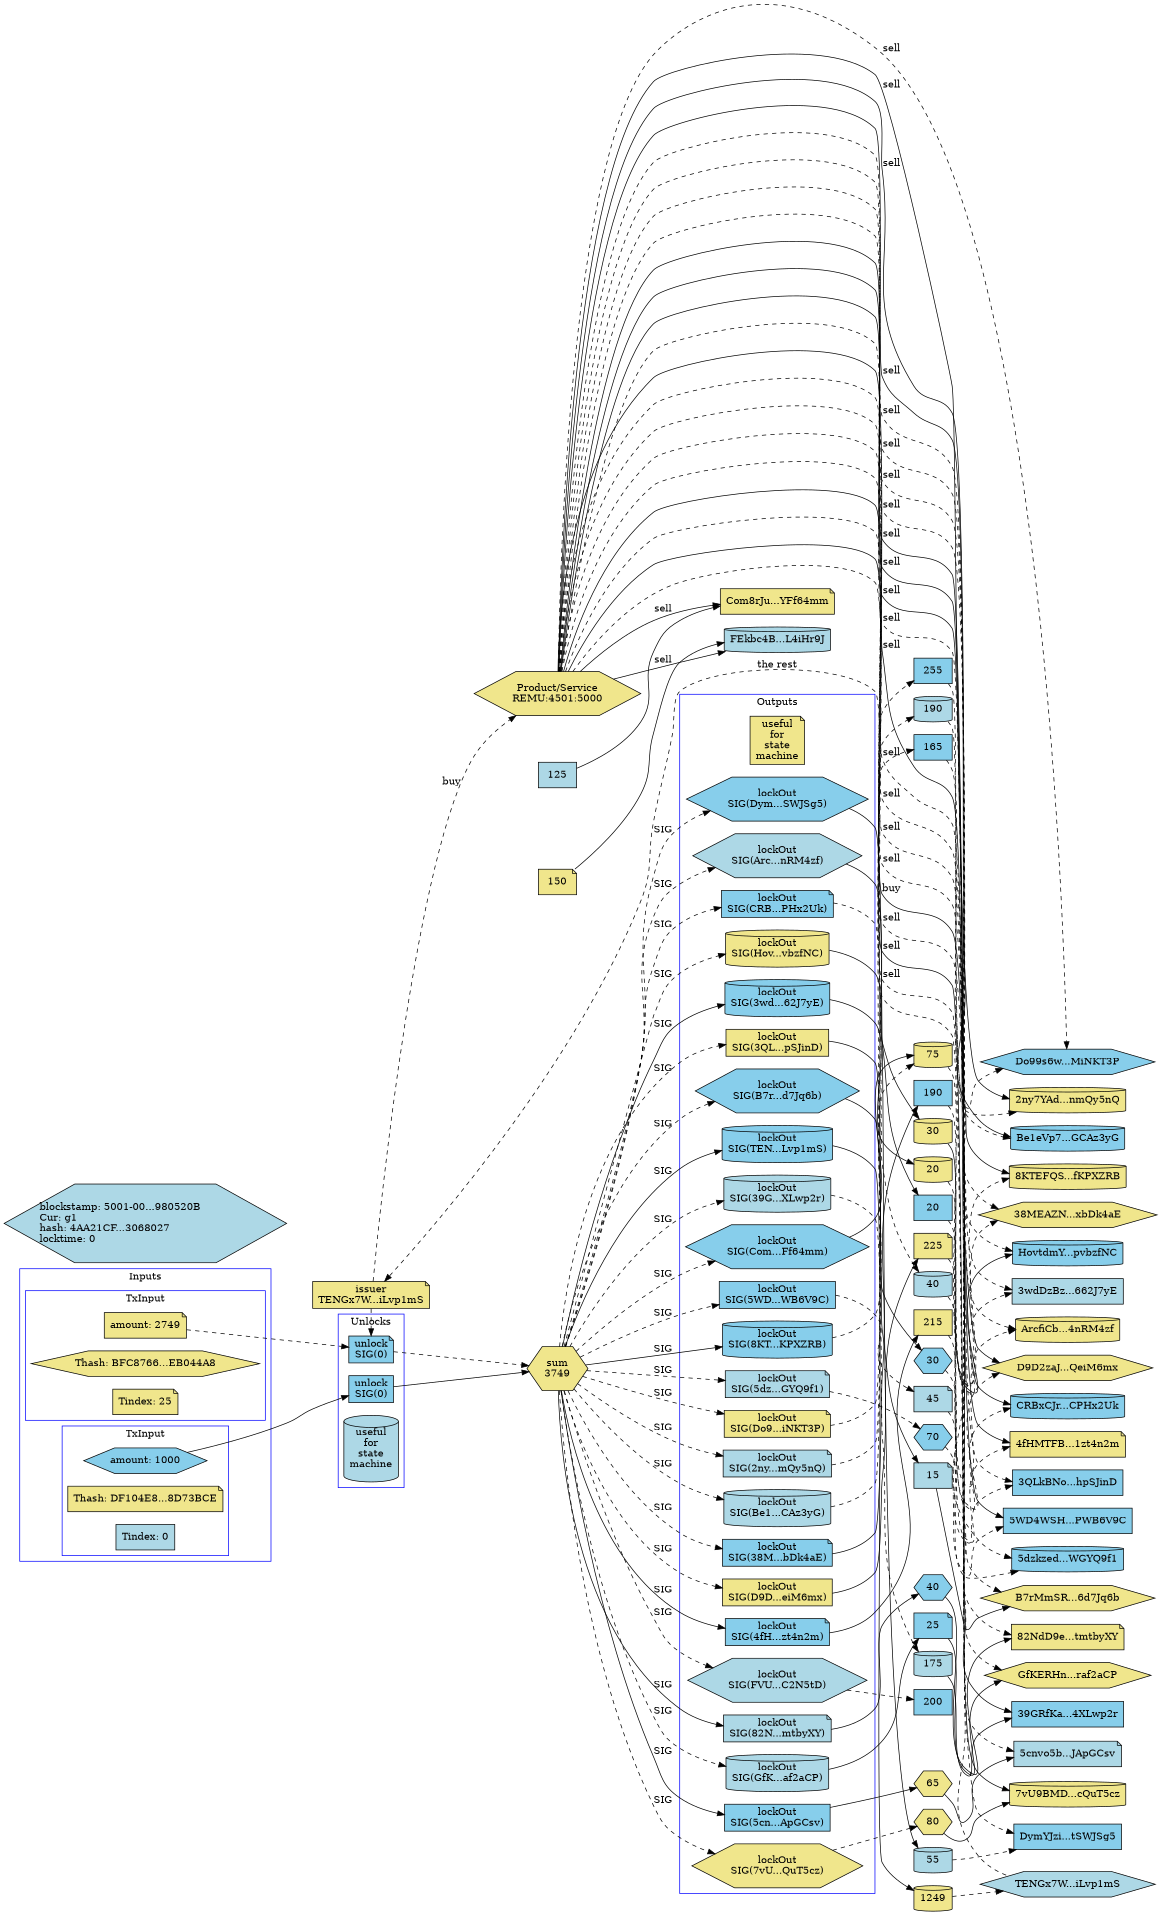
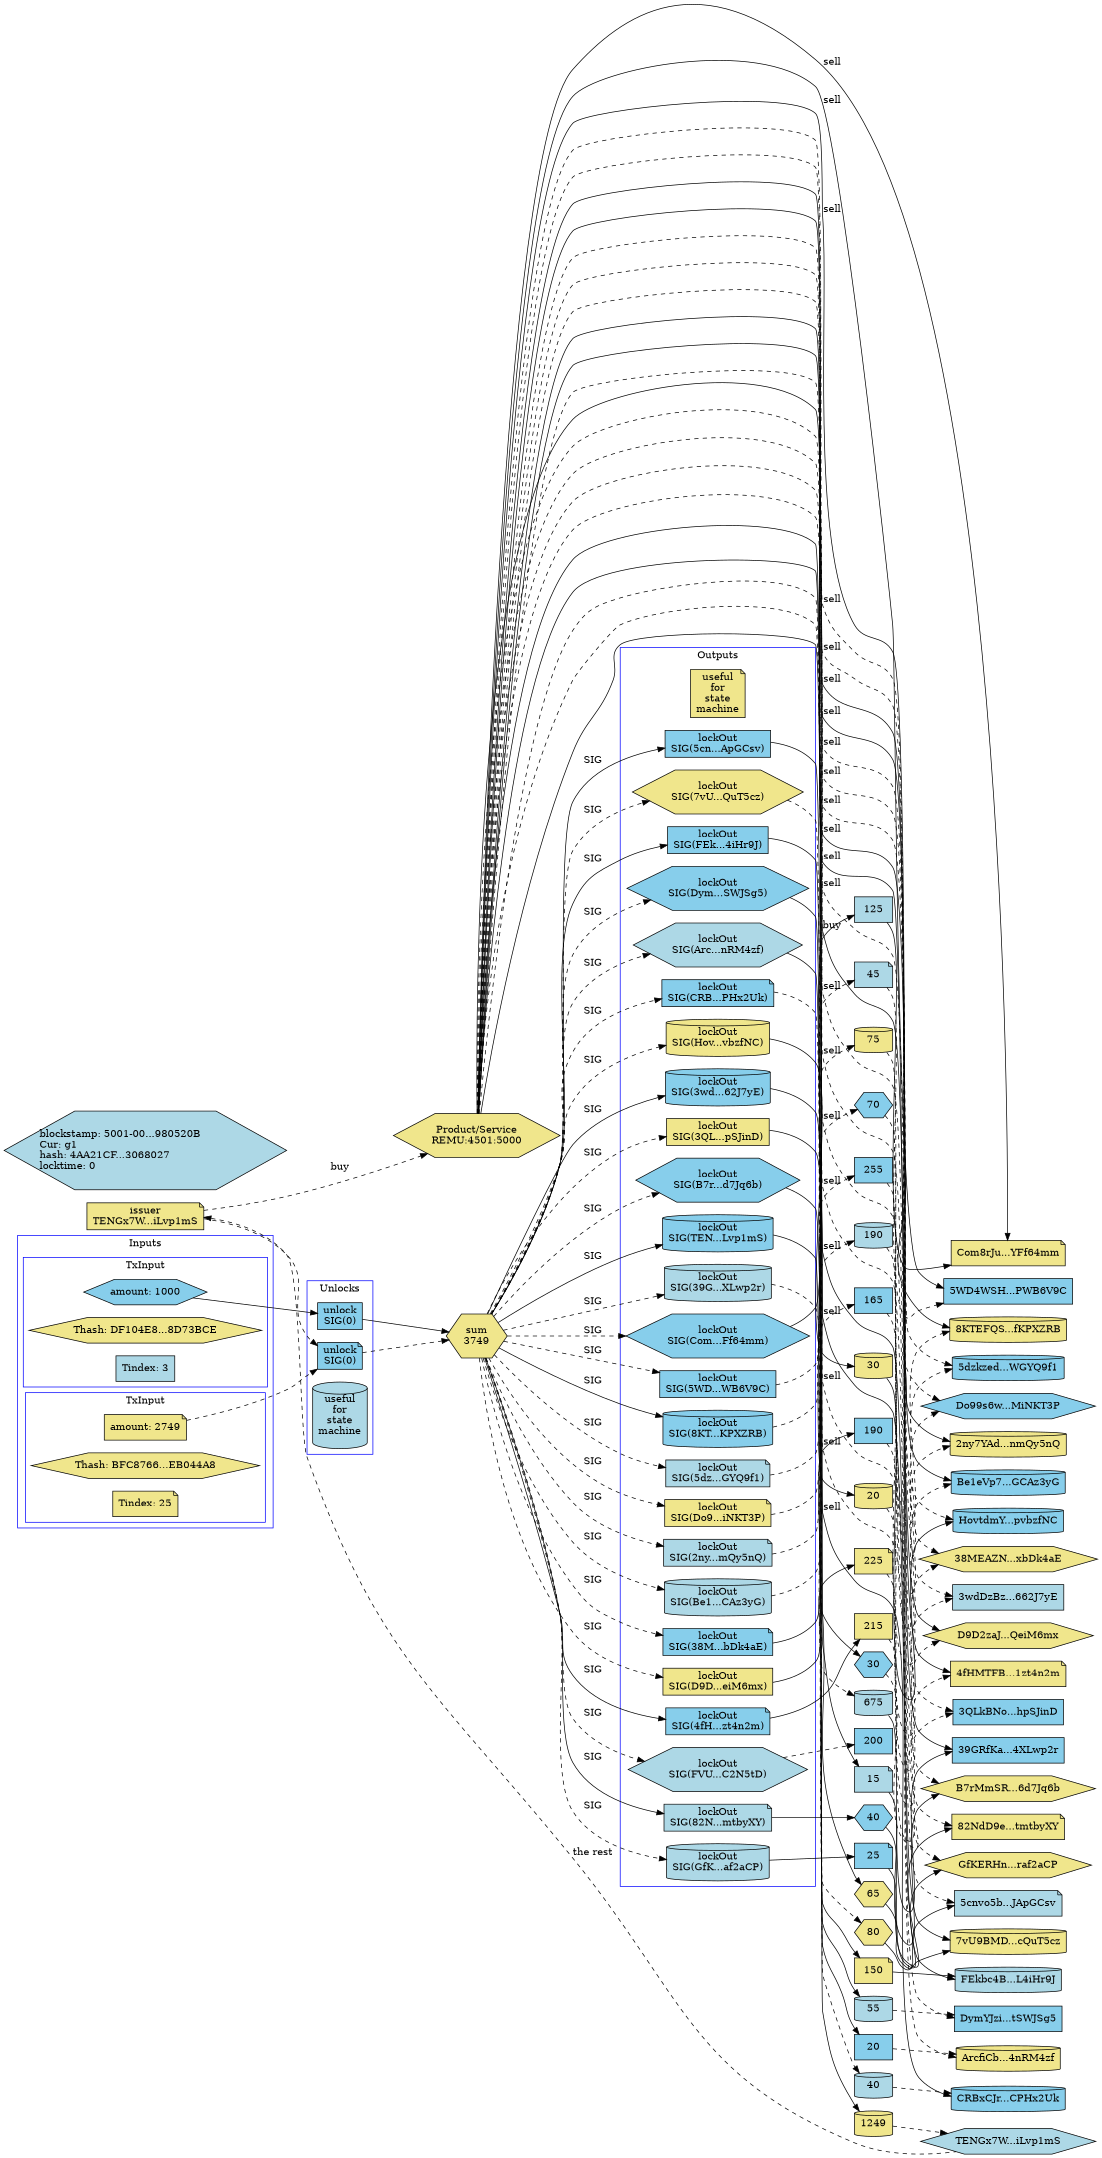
none -> (718, 840)
(879, 1146) -> (820, 1122)
(145, 1499) -> (145, 1330)
(145, 1537) -> (145, 1369)
(933, 1664) -> (874, 1703)
